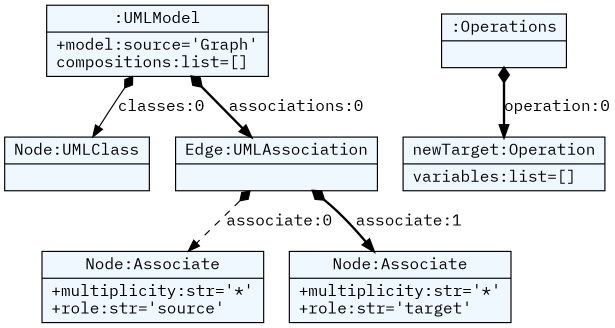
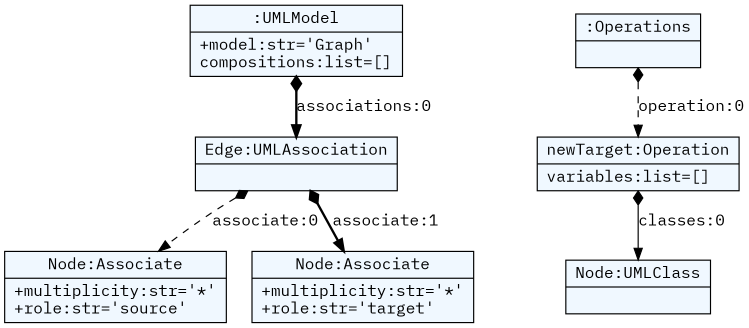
(158, 45) -> (286, 45)
(504, 104) -> (638, 104)
(112, 108) -> (638, 227)
